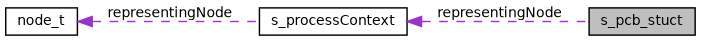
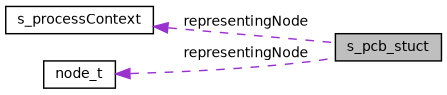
(176, 22) -> (233, 69)
